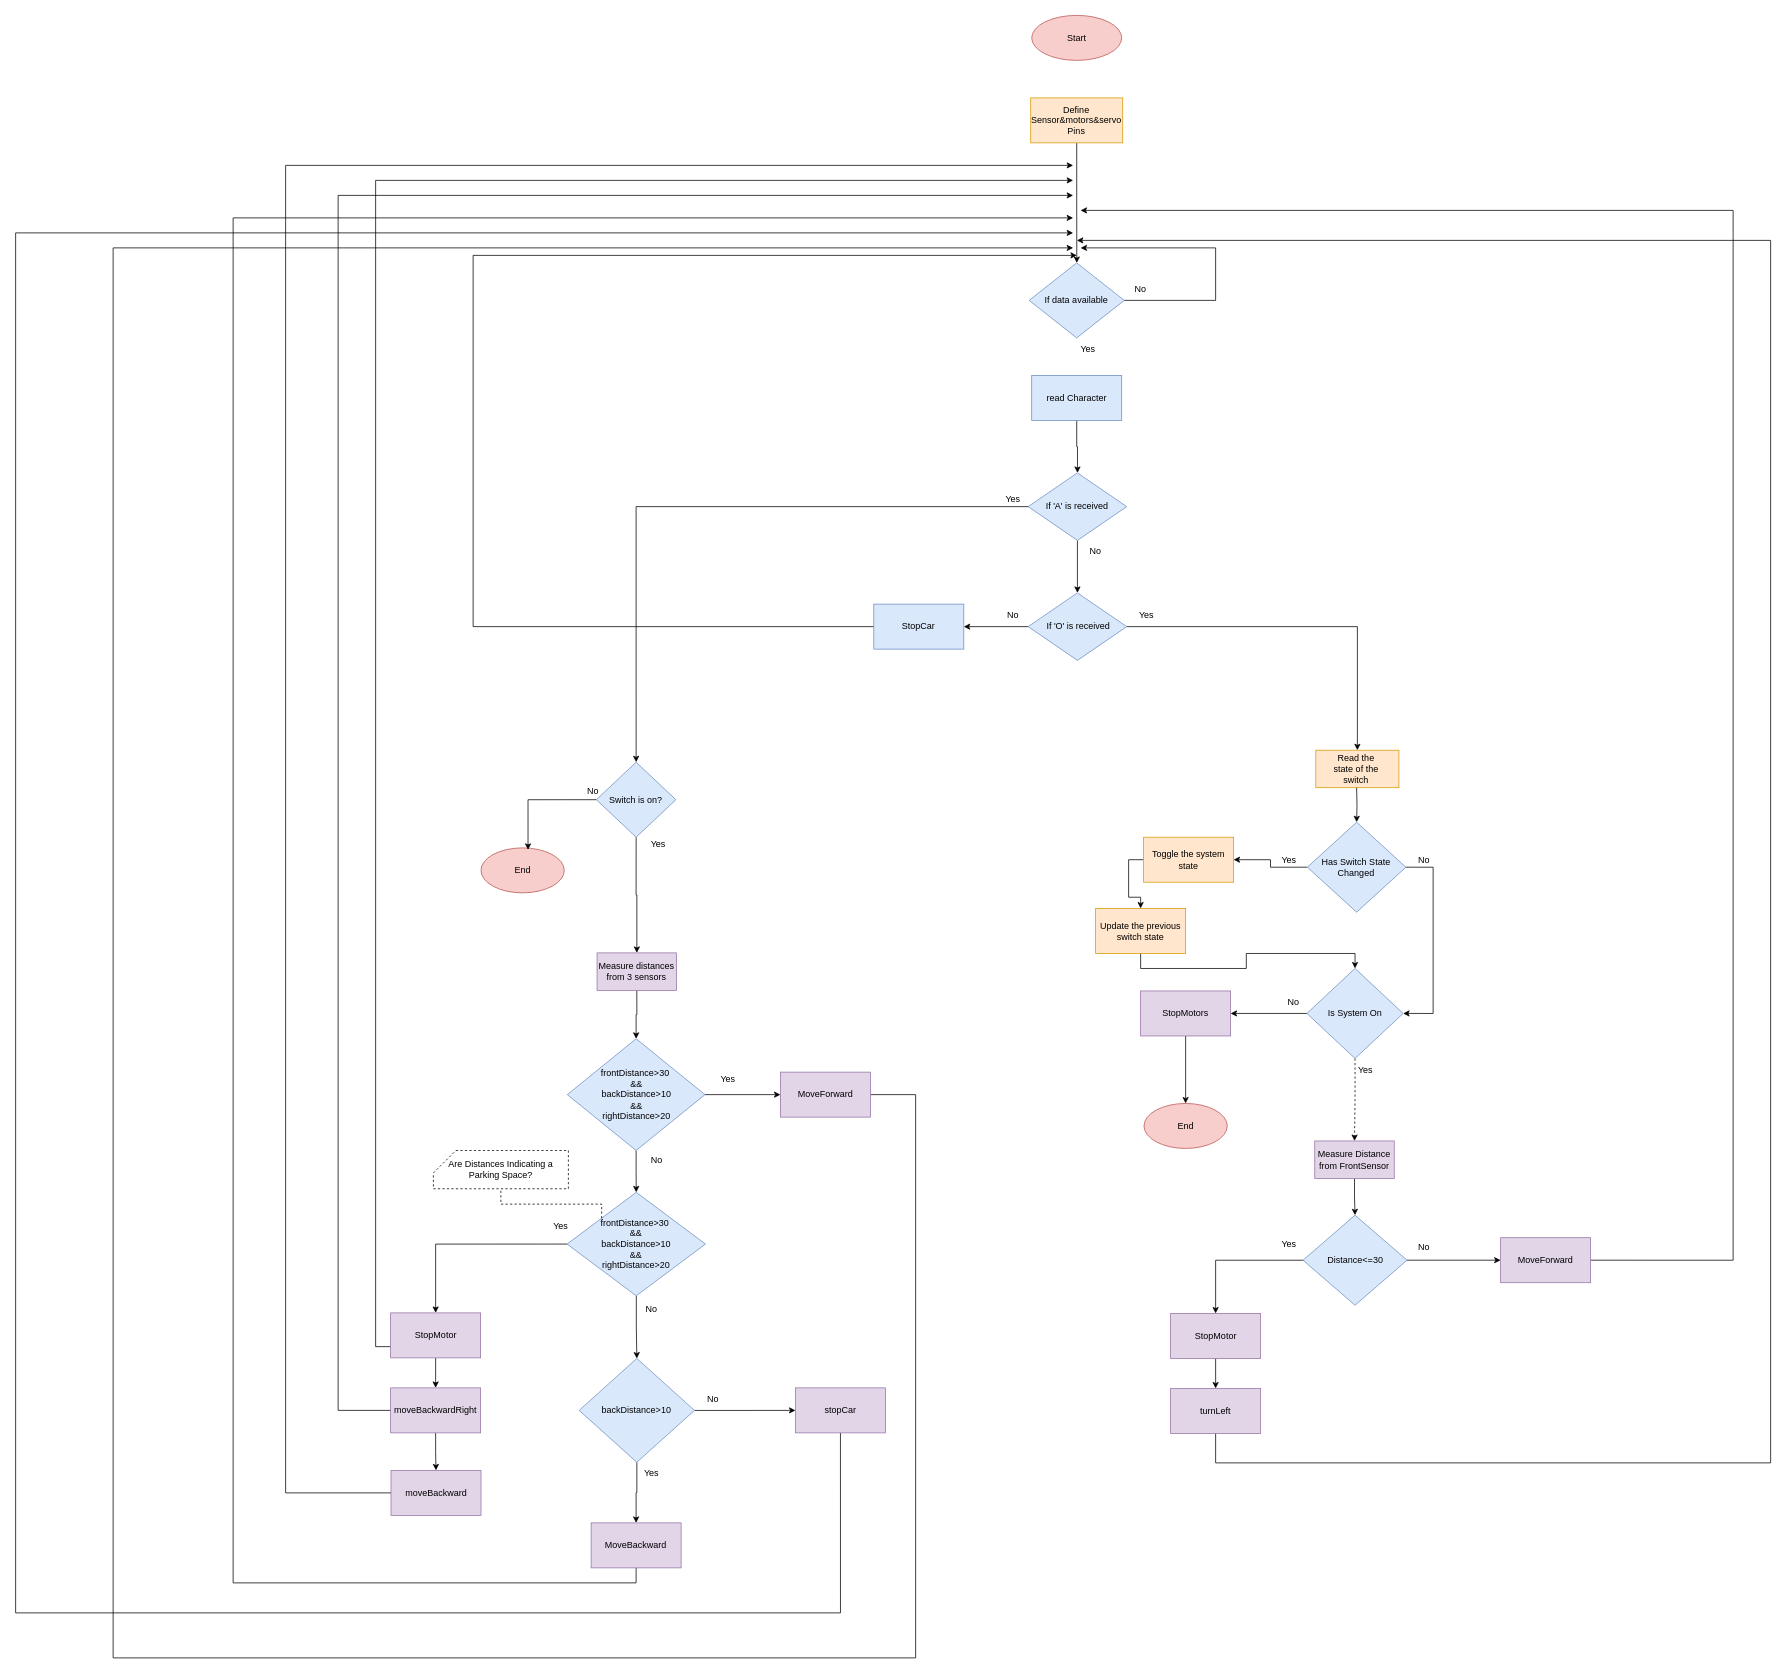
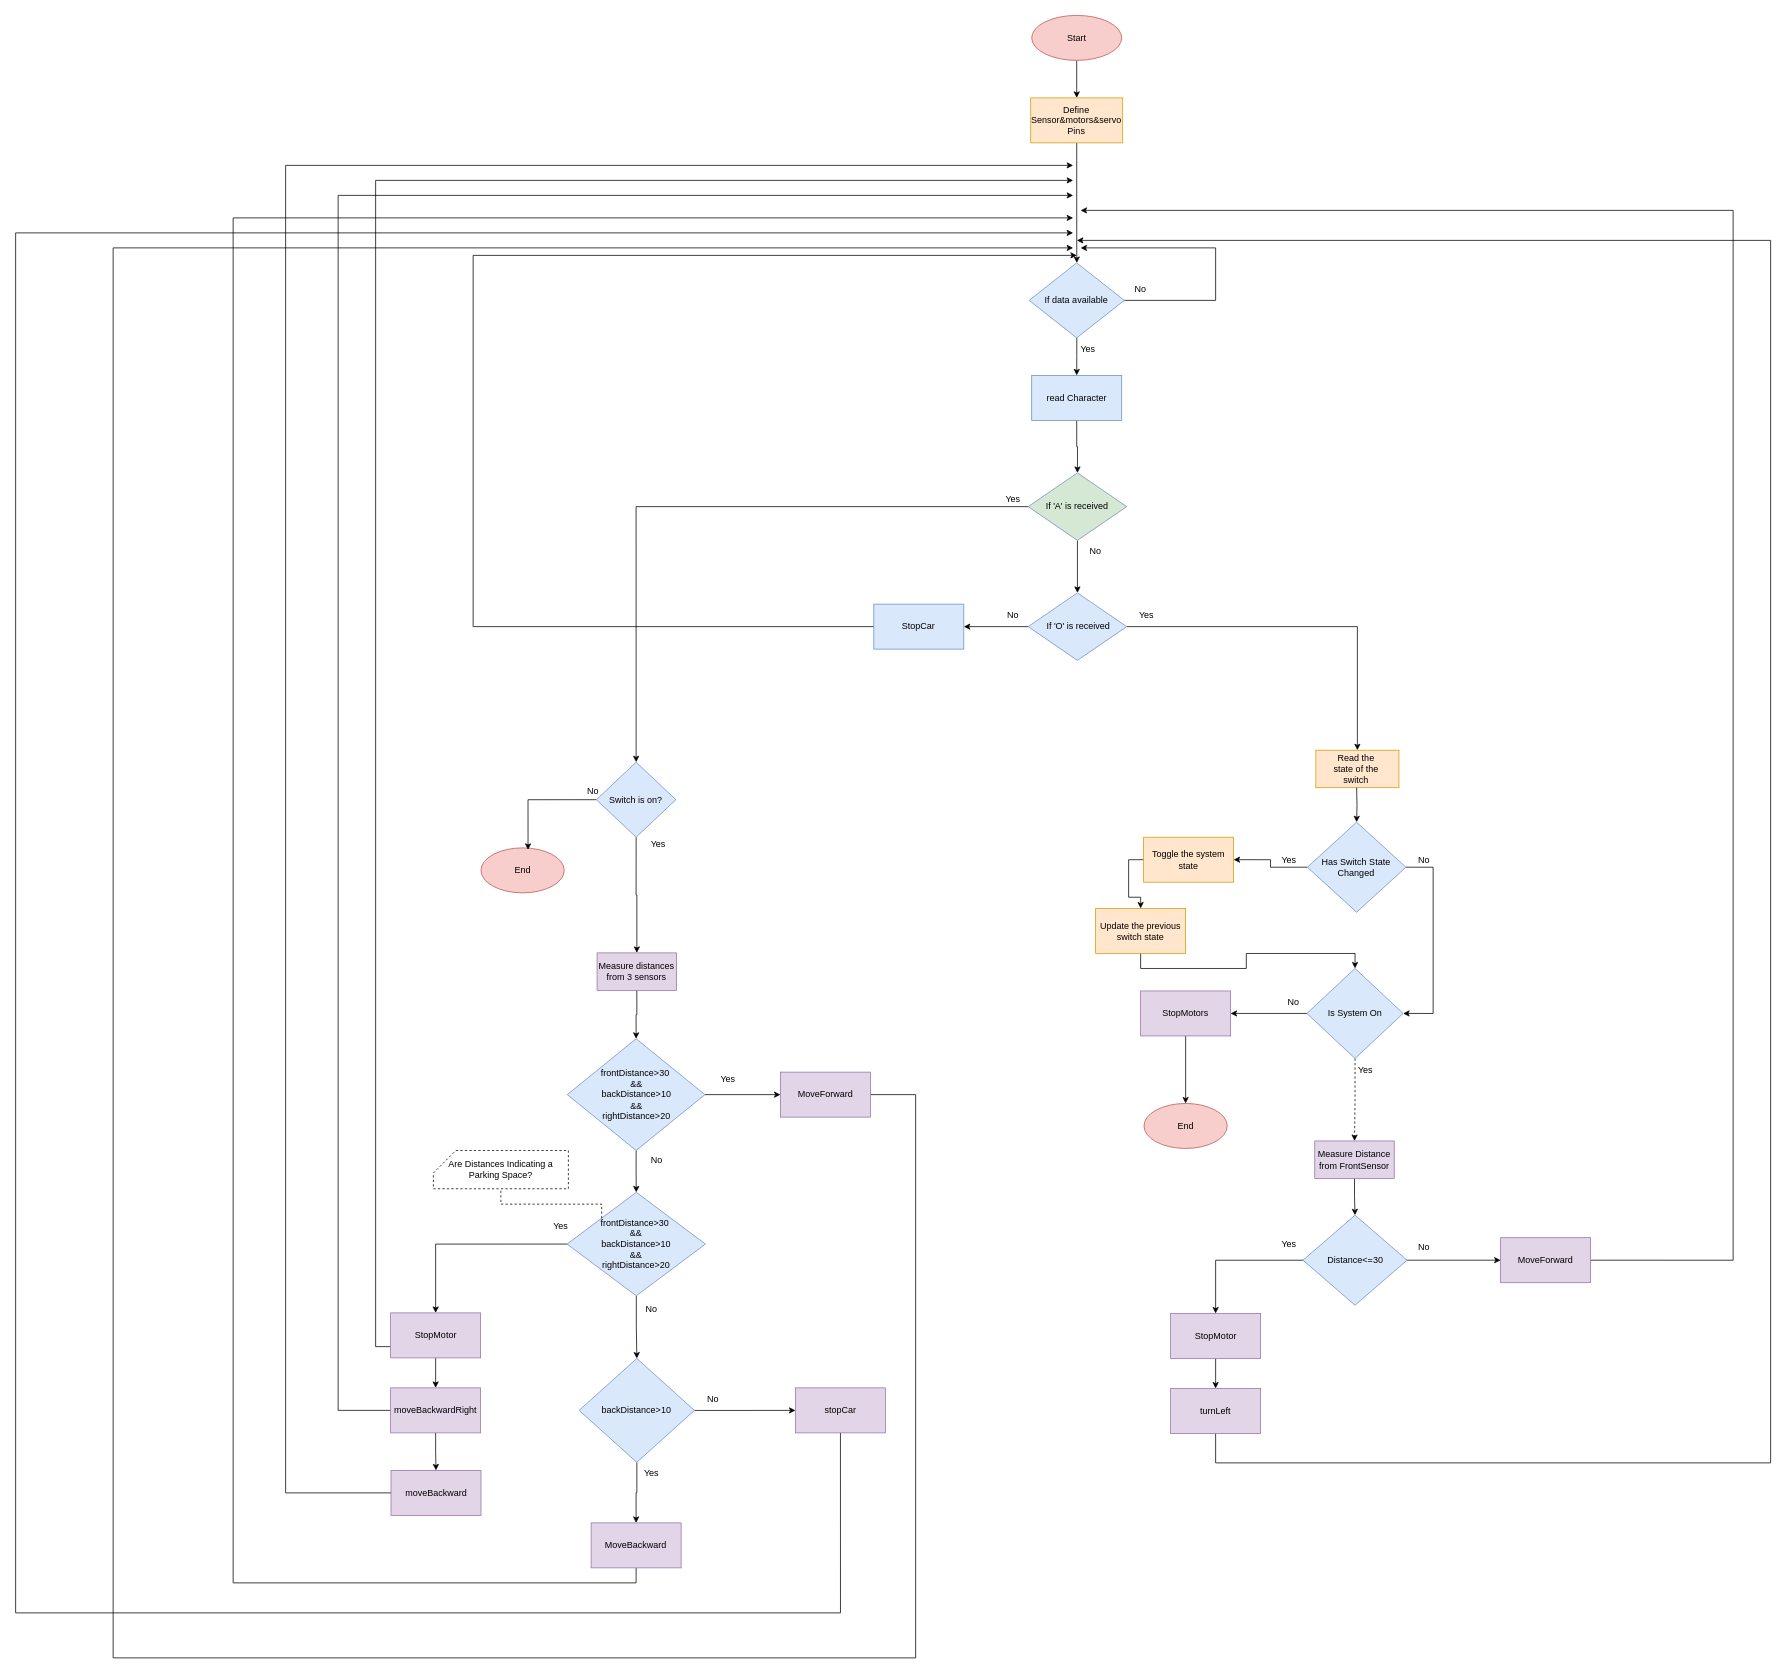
none -> (1076, 77)
none -> (1077, 353)
(1077, 507) -> (1077, 507)
